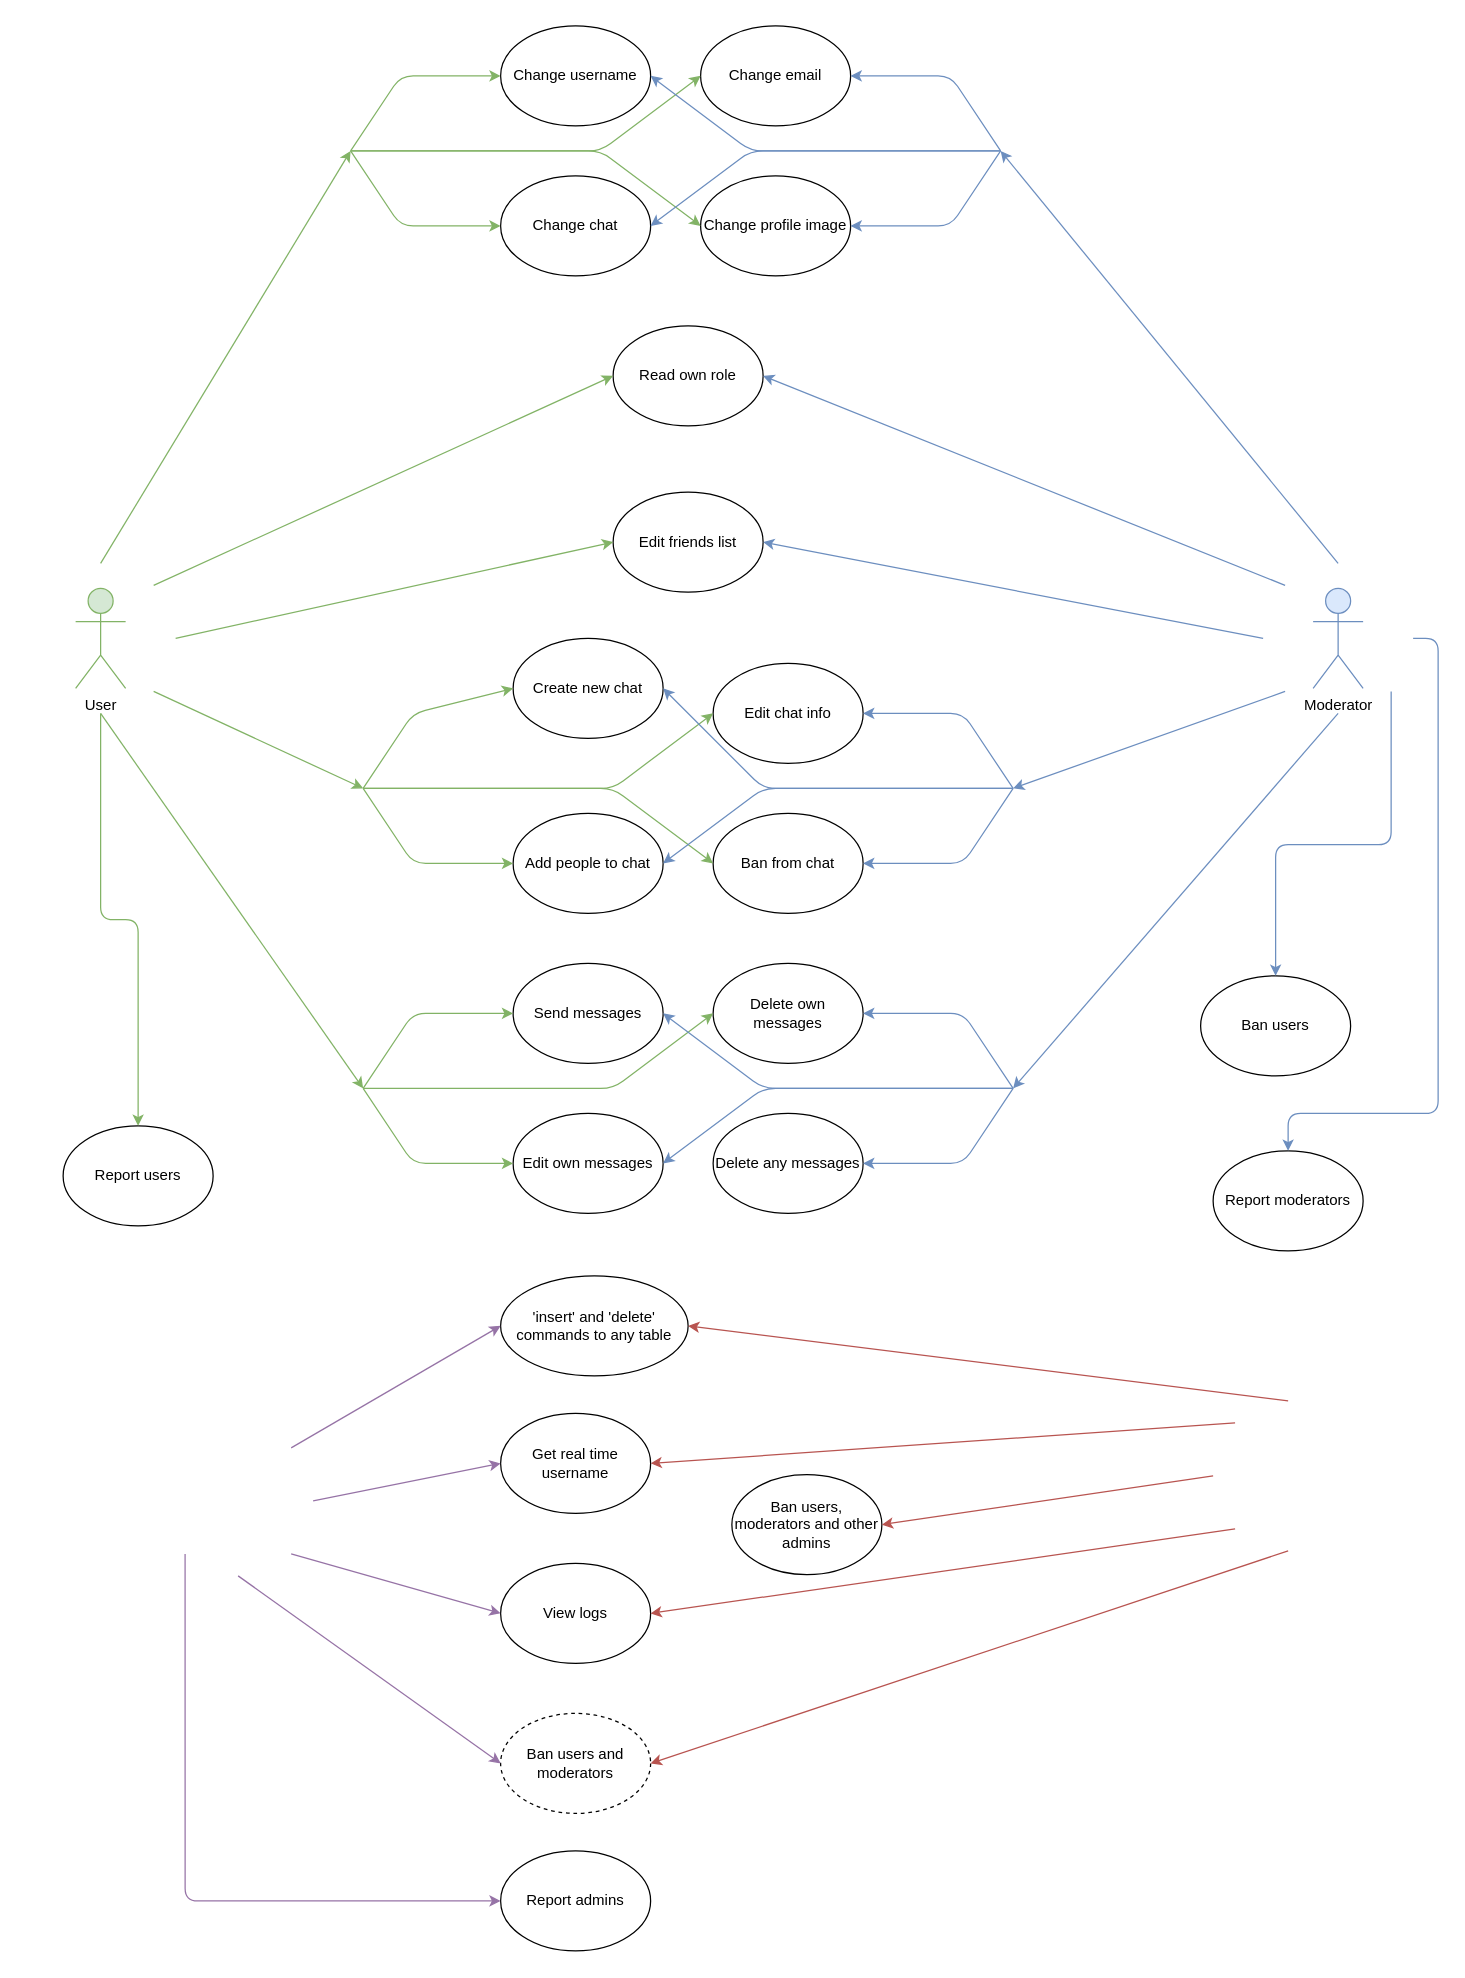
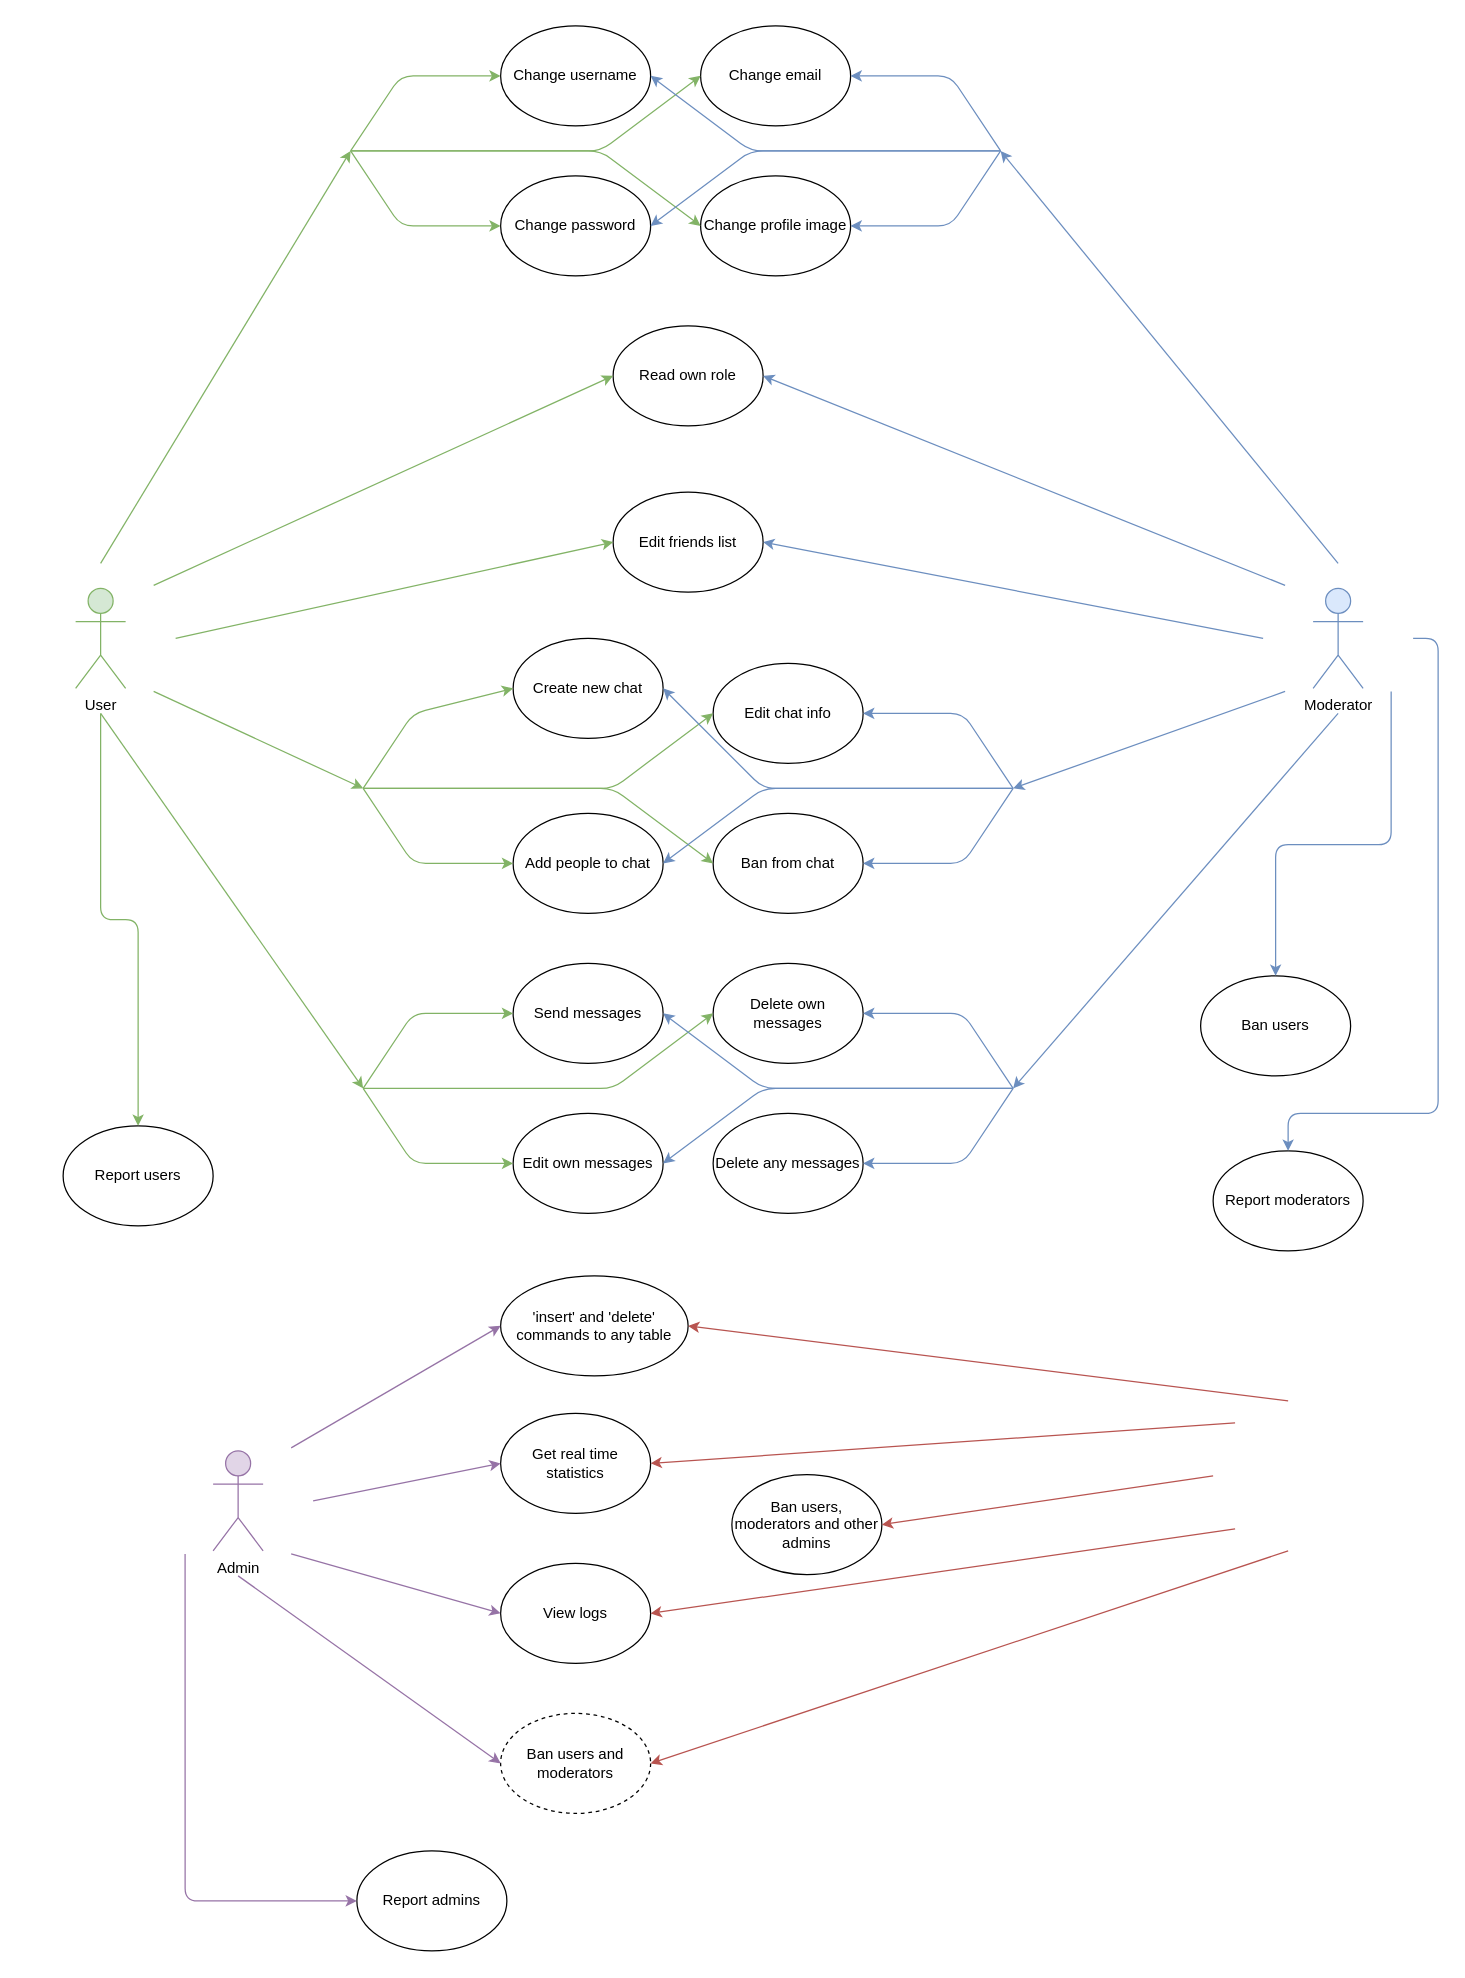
(576, 226) -> (576, 226)
(576, 1463) -> (576, 1463)
none -> (238, 1501)
(576, 1901) -> (432, 1901)
